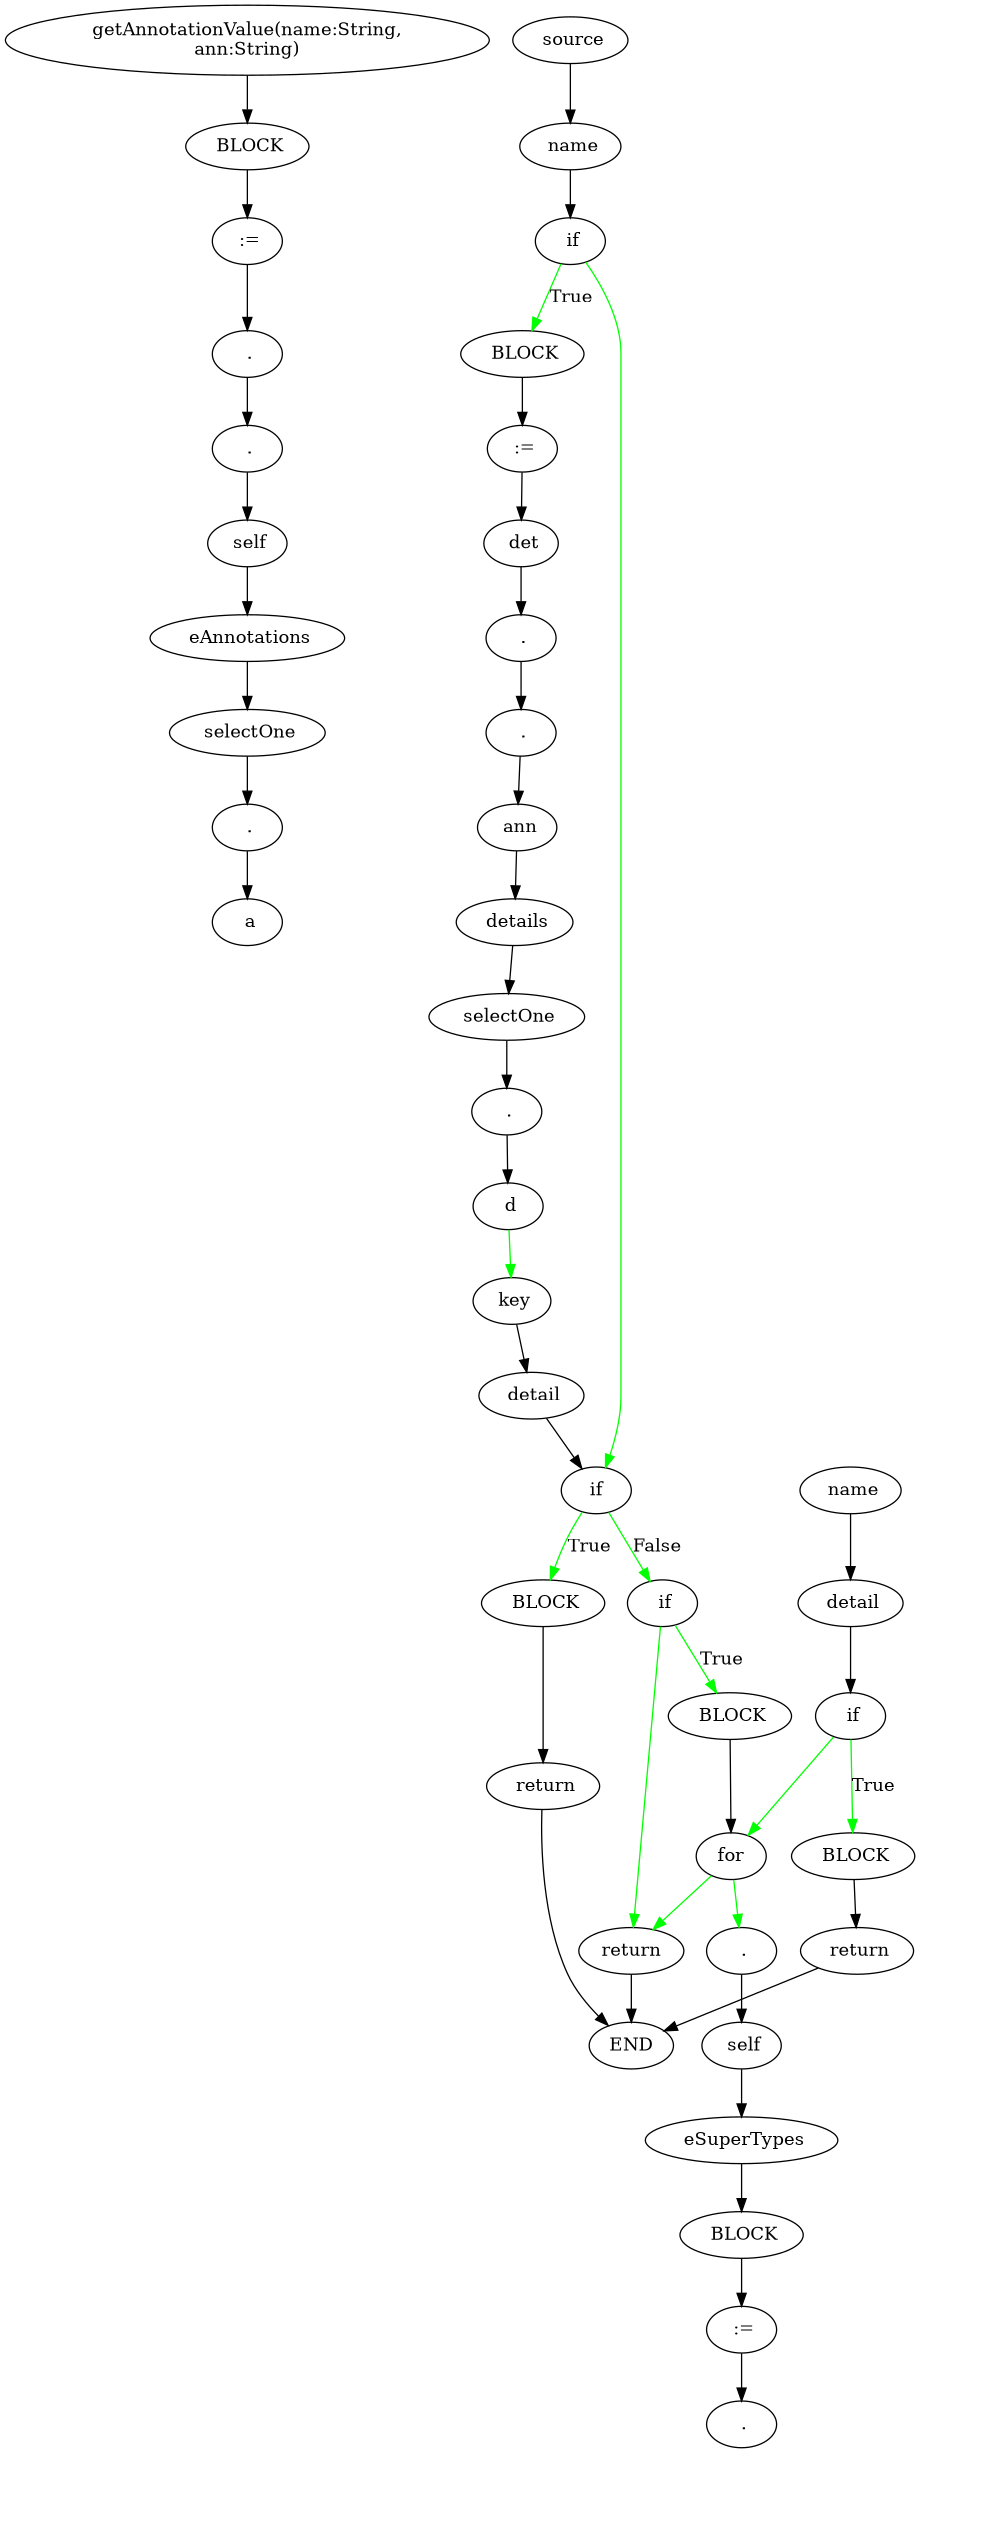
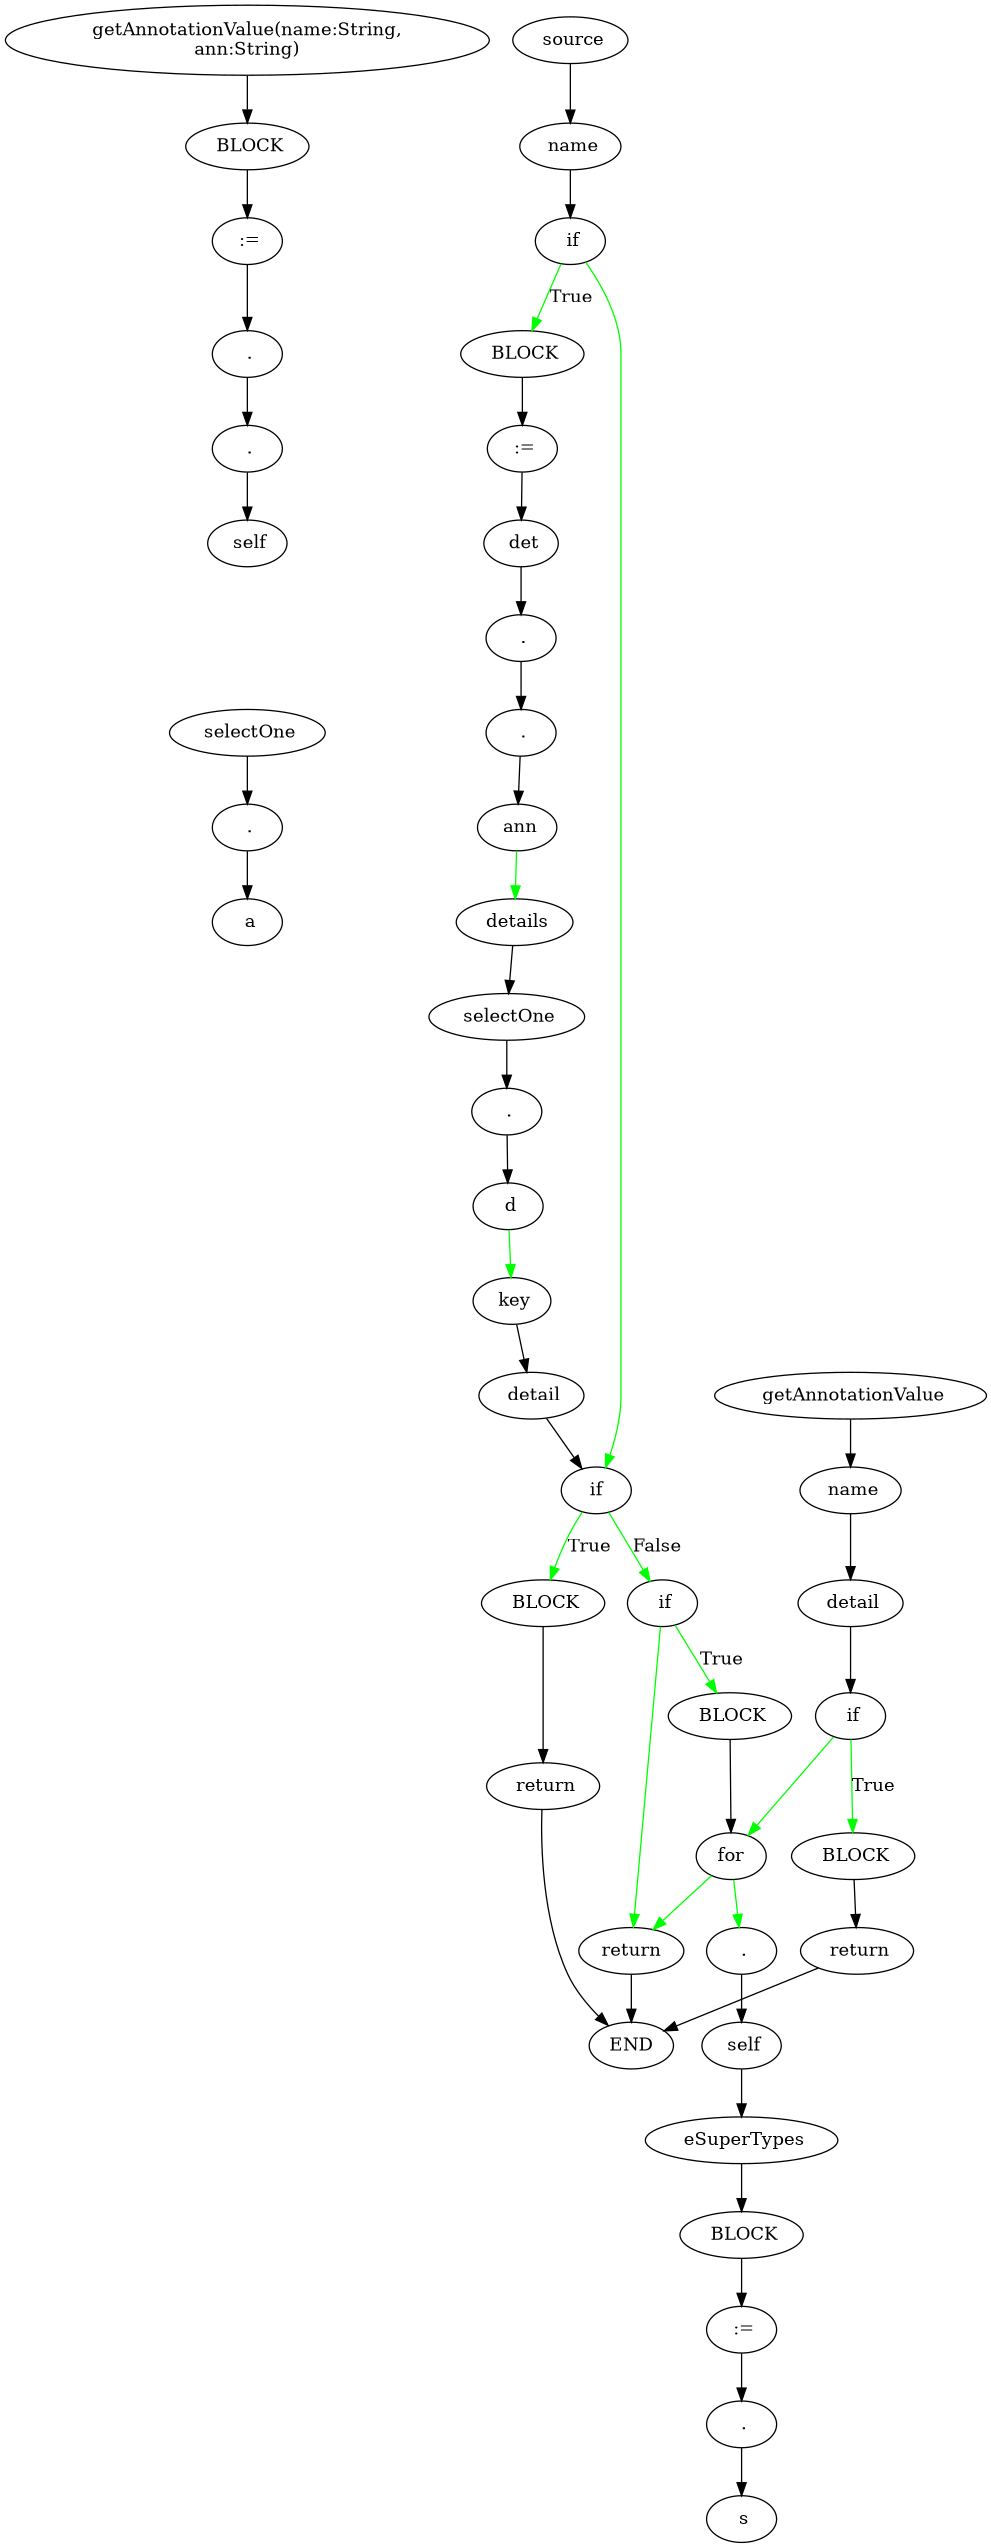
(247, 638) -> none
(516, 868) -> (516, 868)
none -> (851, 1396)
none -> (742, 2519)
